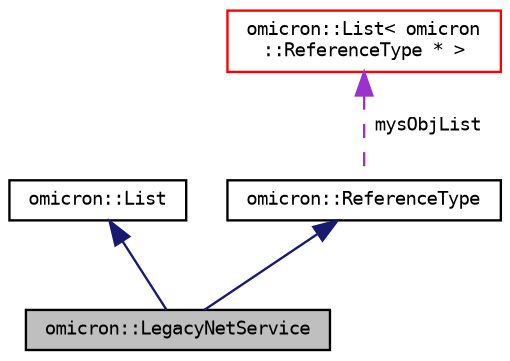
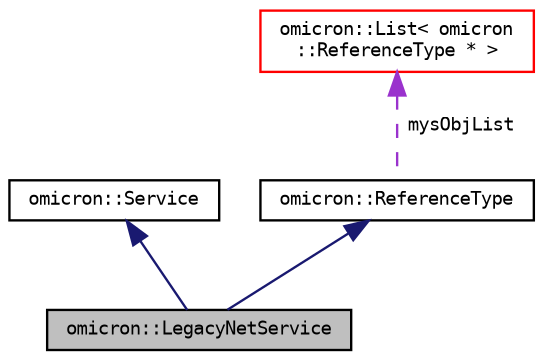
(98, 200) -> (114, 200)
